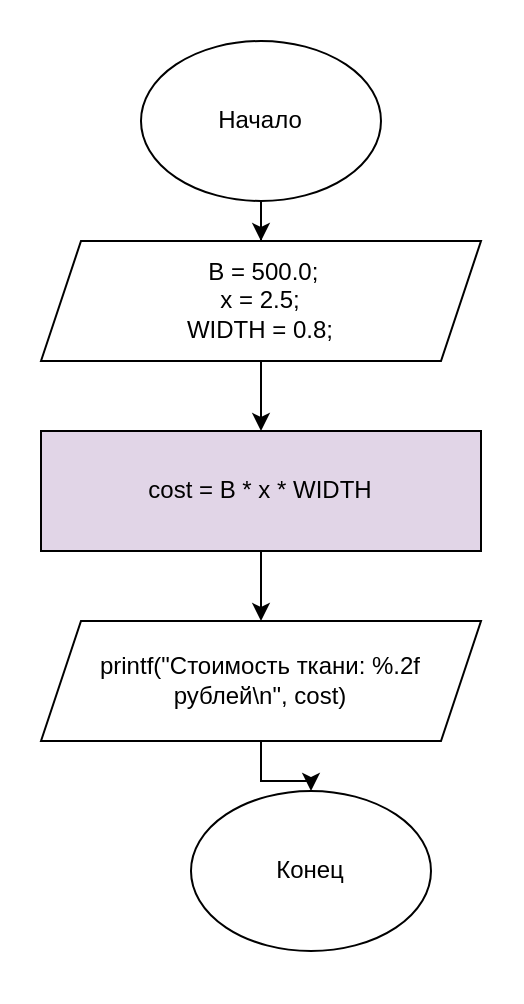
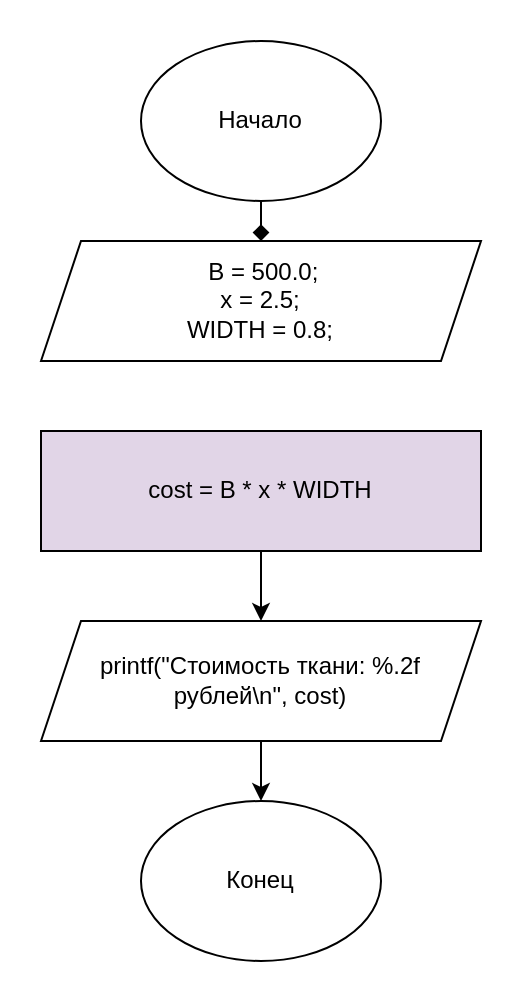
(261, 226) -> (261, 225)
(261, 399) -> none
(311, 871) -> (261, 881)
